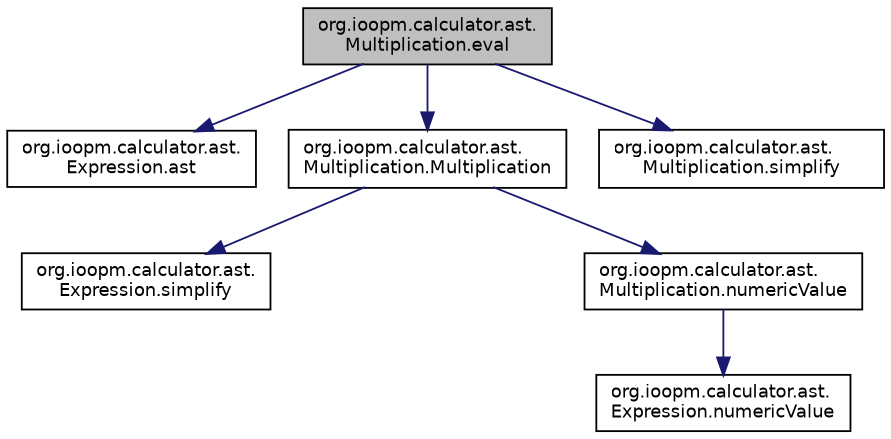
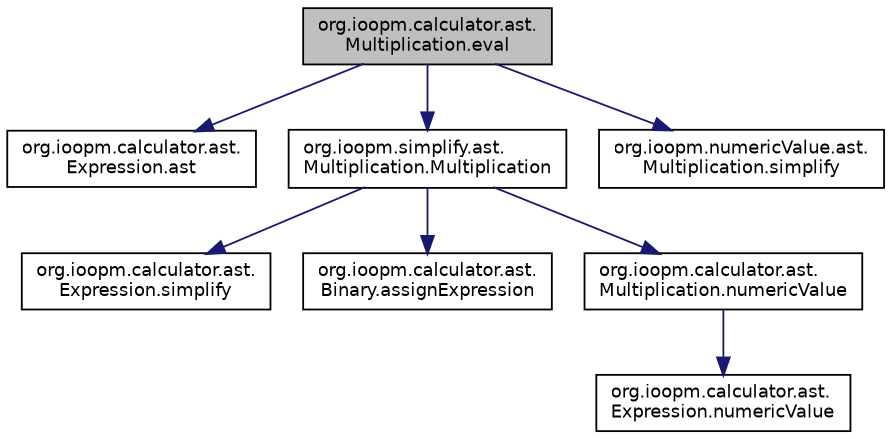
(427, 159) -> (427, 159)
(742, 159) -> (742, 159)
none -> (427, 281)
